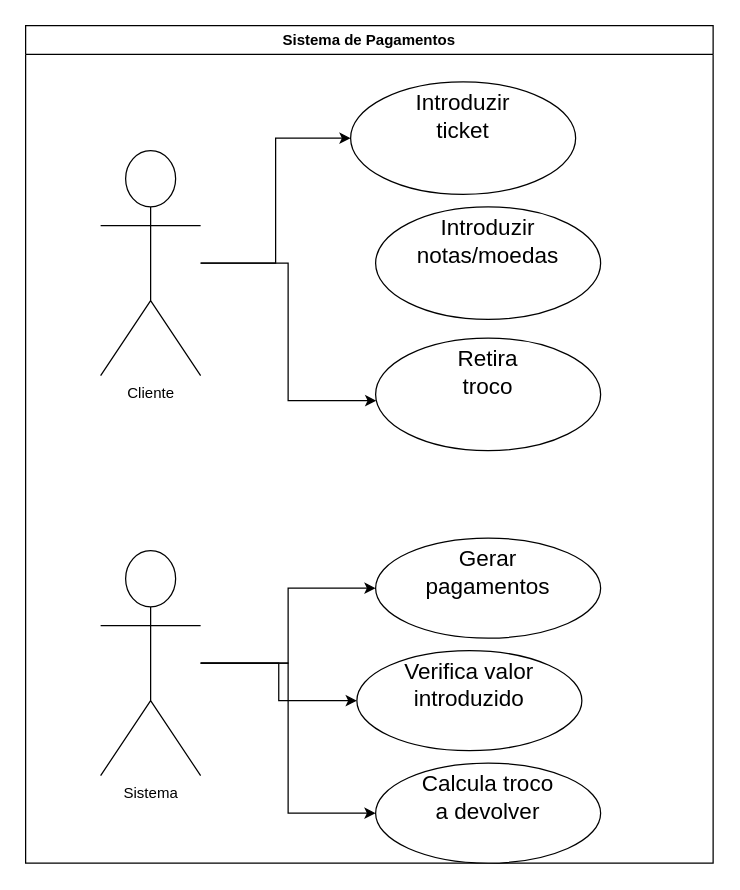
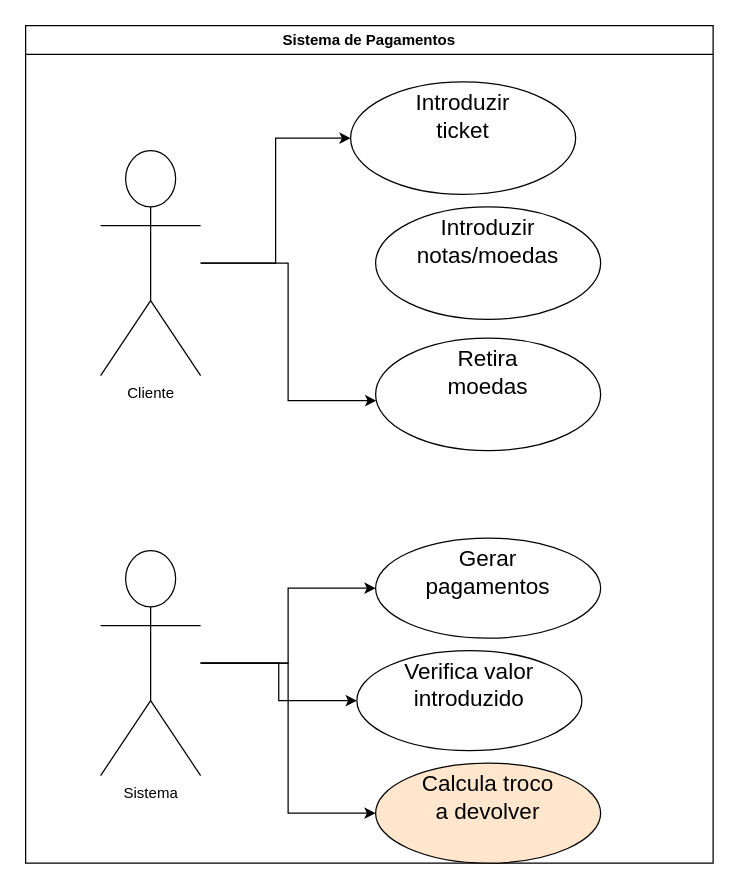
(488, 365) -> (488, 365)
(488, 813) -> (488, 813)
